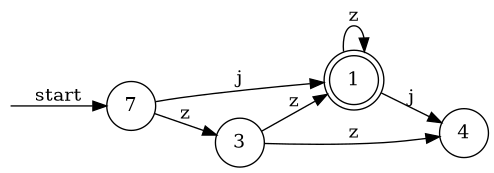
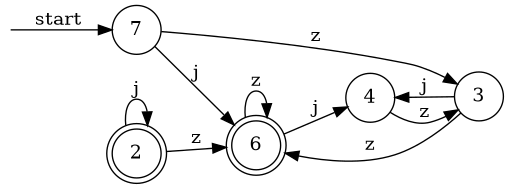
(354, 80) -> (256, 145)
none -> (418, 123)
(354, 132) -> (425, 86)
none -> (137, 153)
